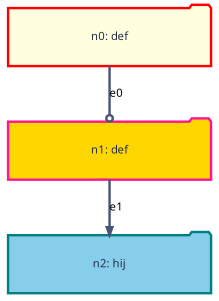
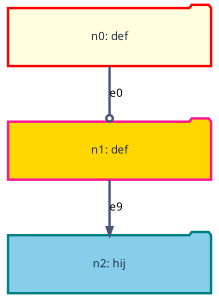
(116, 207) -> (116, 207)
